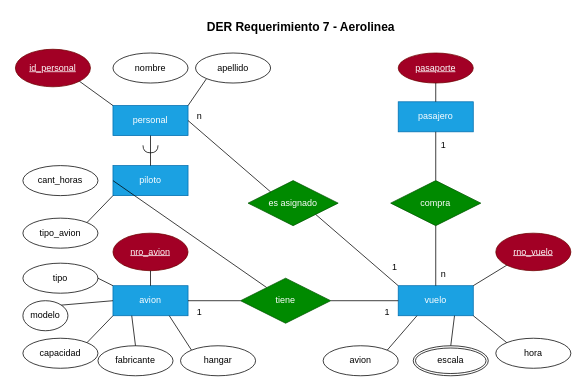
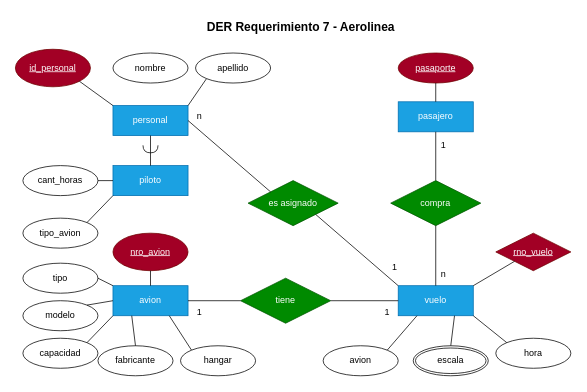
(189, 234) -> (106, 180)
(533, 252) -> (533, 252)
(45, 315) -> (60, 315)
